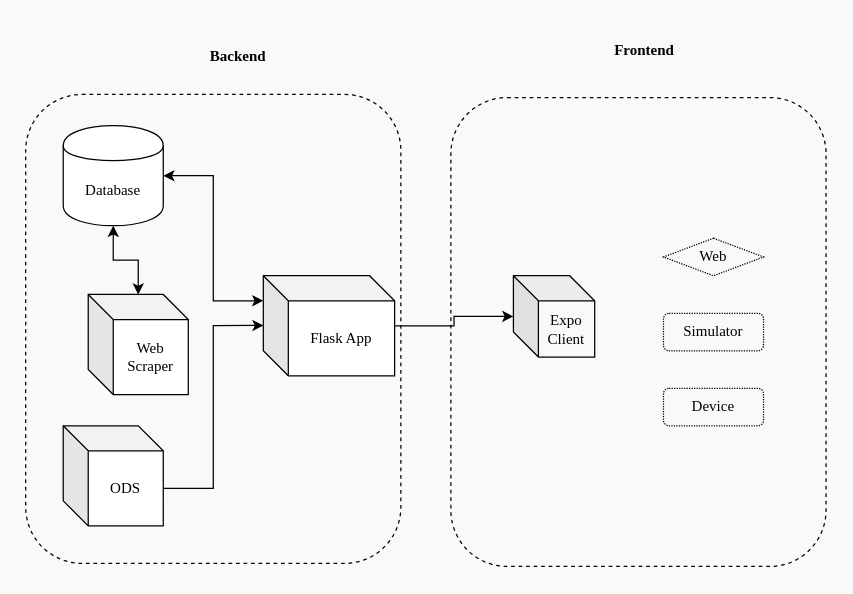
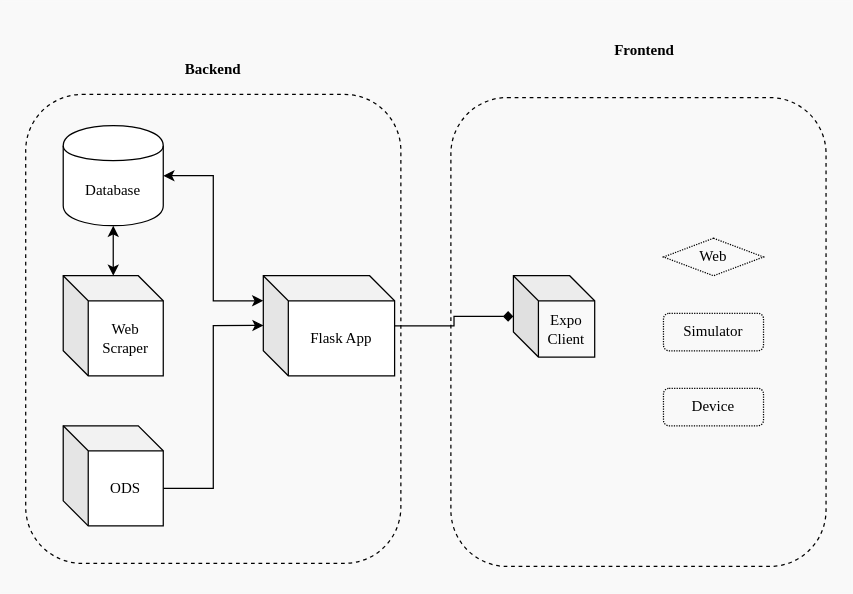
(238, 57) -> (213, 69)
(503, 316) -> (502, 316)
(138, 344) -> (113, 326)
